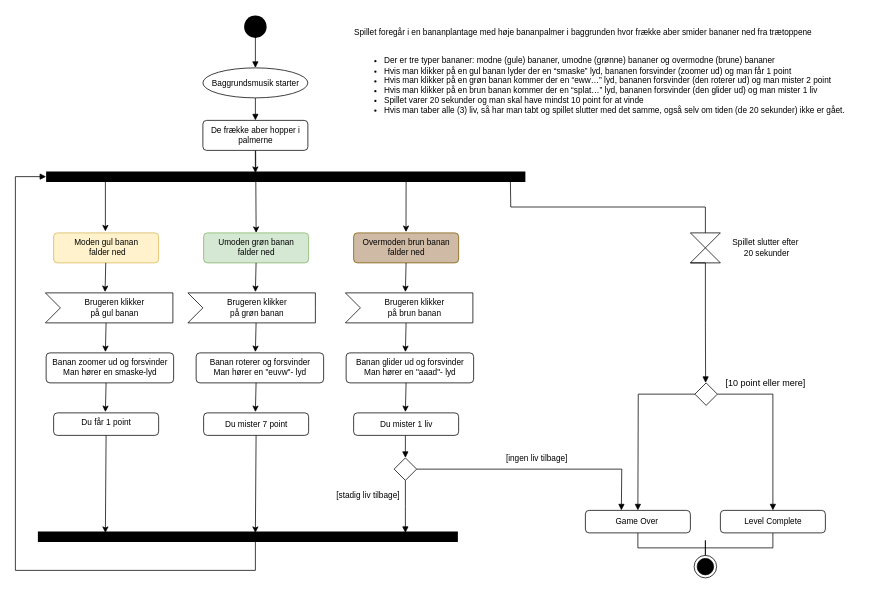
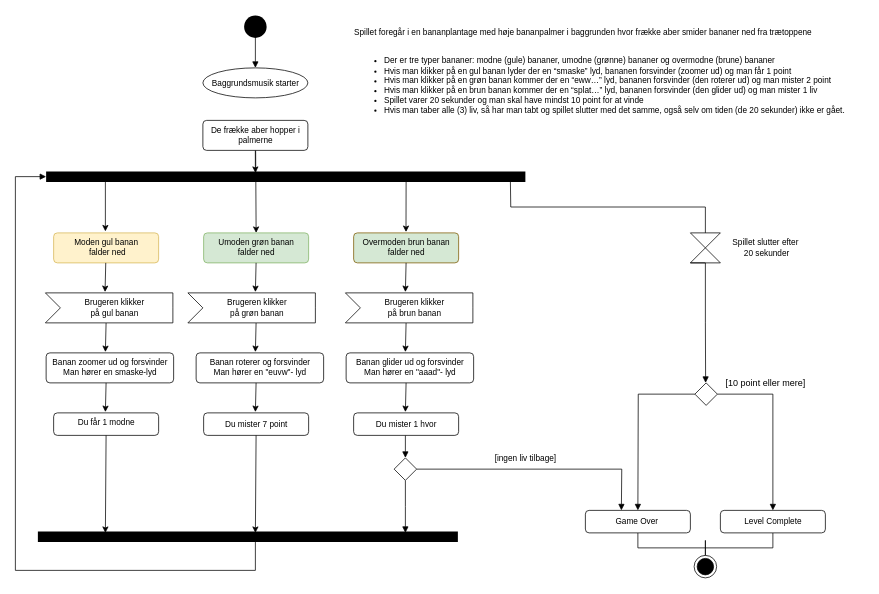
(255, 106) -> none
(406, 248) -> (406, 248)
(107, 423) -> (107, 423)
(407, 424) -> (407, 424)
(537, 458) -> (525, 458)
(368, 495) -> none
